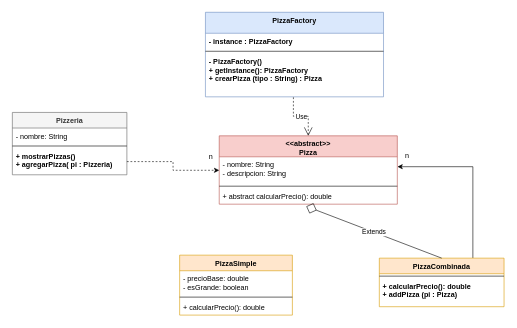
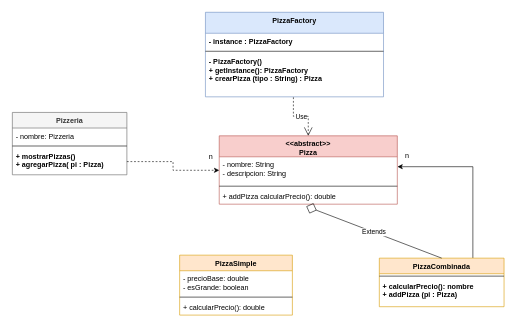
(44, 136) -> (47, 136)
(48, 157) -> (48, 157)
(286, 197) -> (285, 197)
(429, 287) -> (430, 287)
